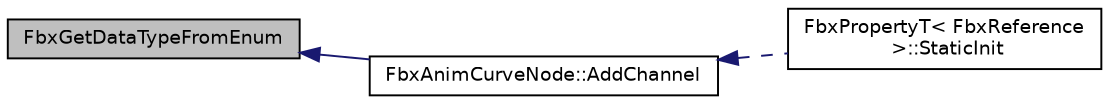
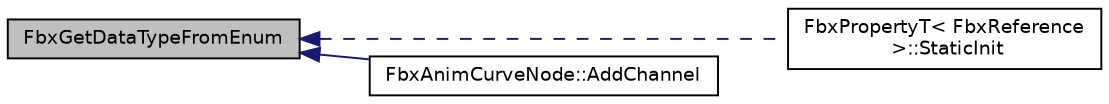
(763, 56) -> (554, 39)
